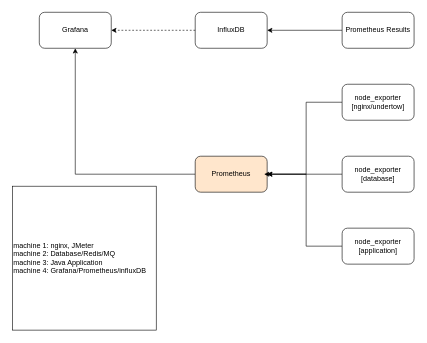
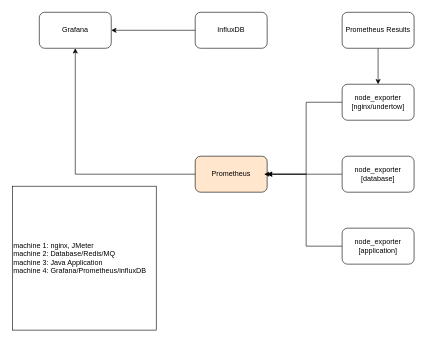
(155, 30) -> (155, 30)
(272, 30) -> (378, 78)
